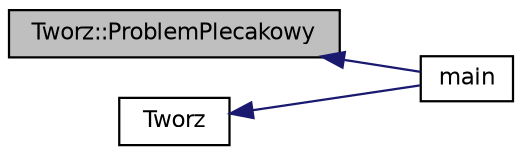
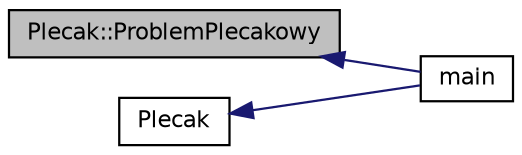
(174, 34) -> (174, 34)
(174, 122) -> (174, 122)
